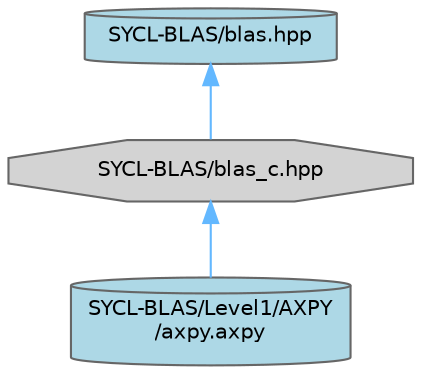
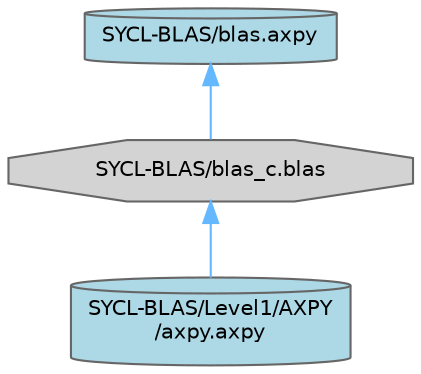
(211, 36) -> (211, 36)
(211, 171) -> (211, 171)
